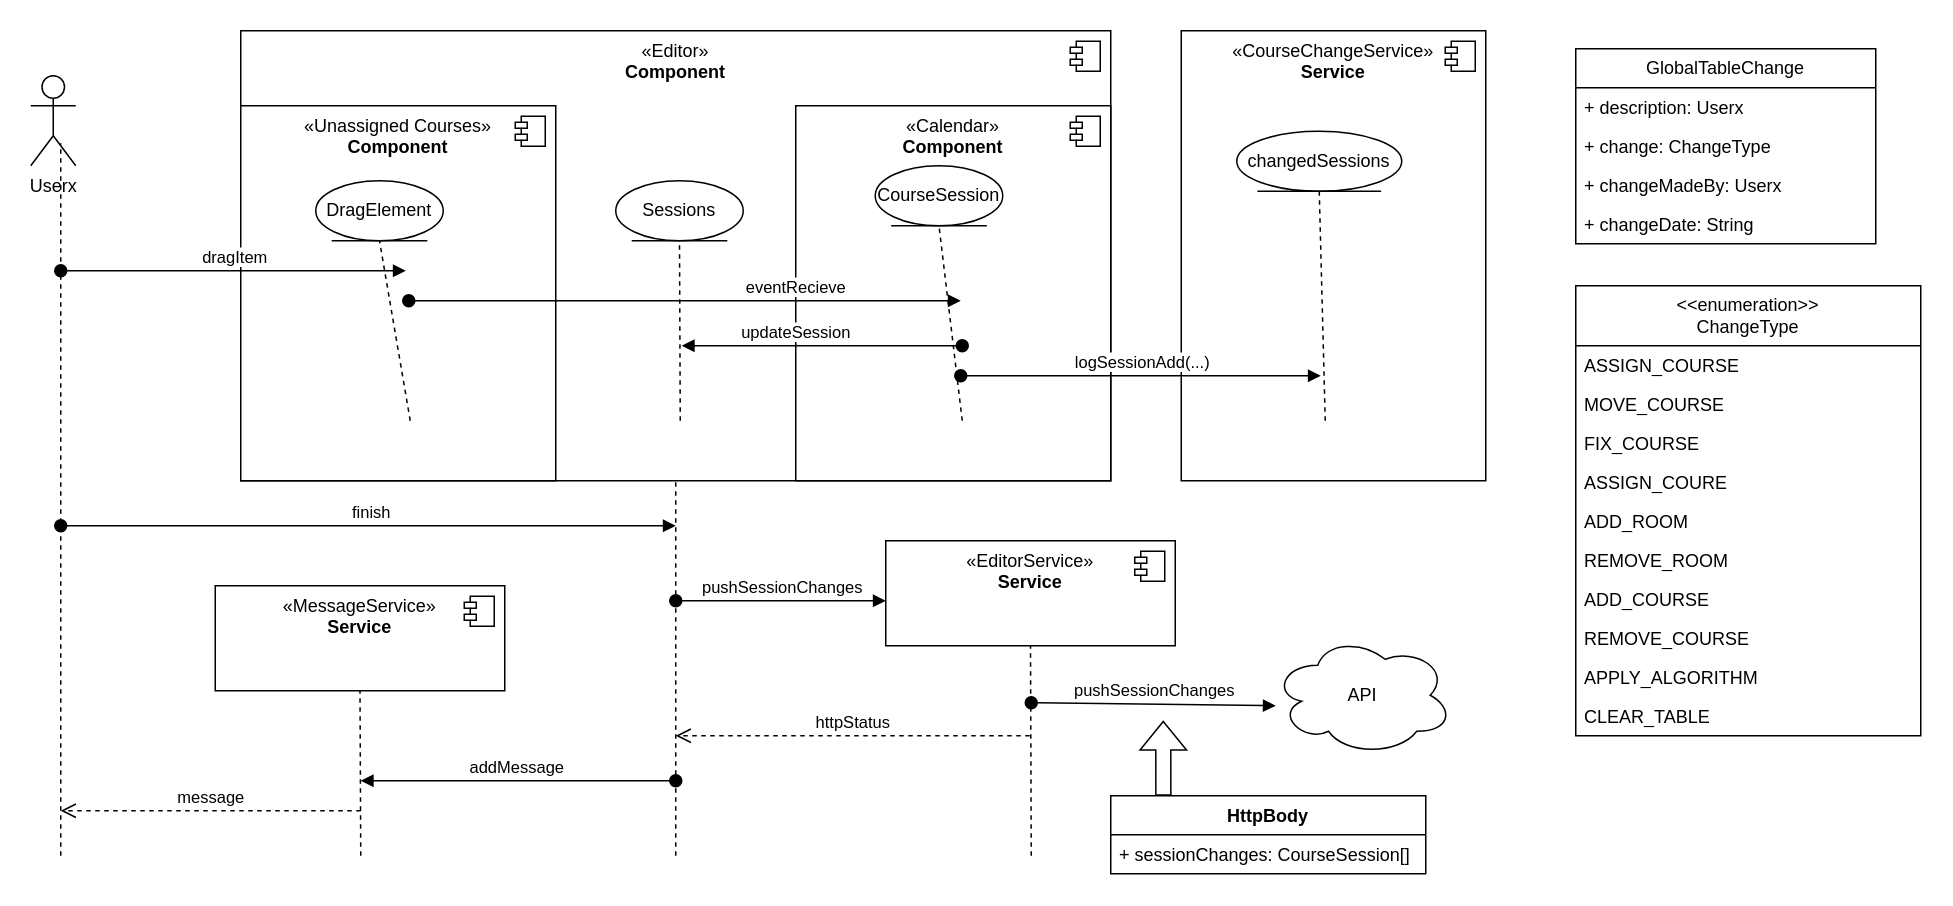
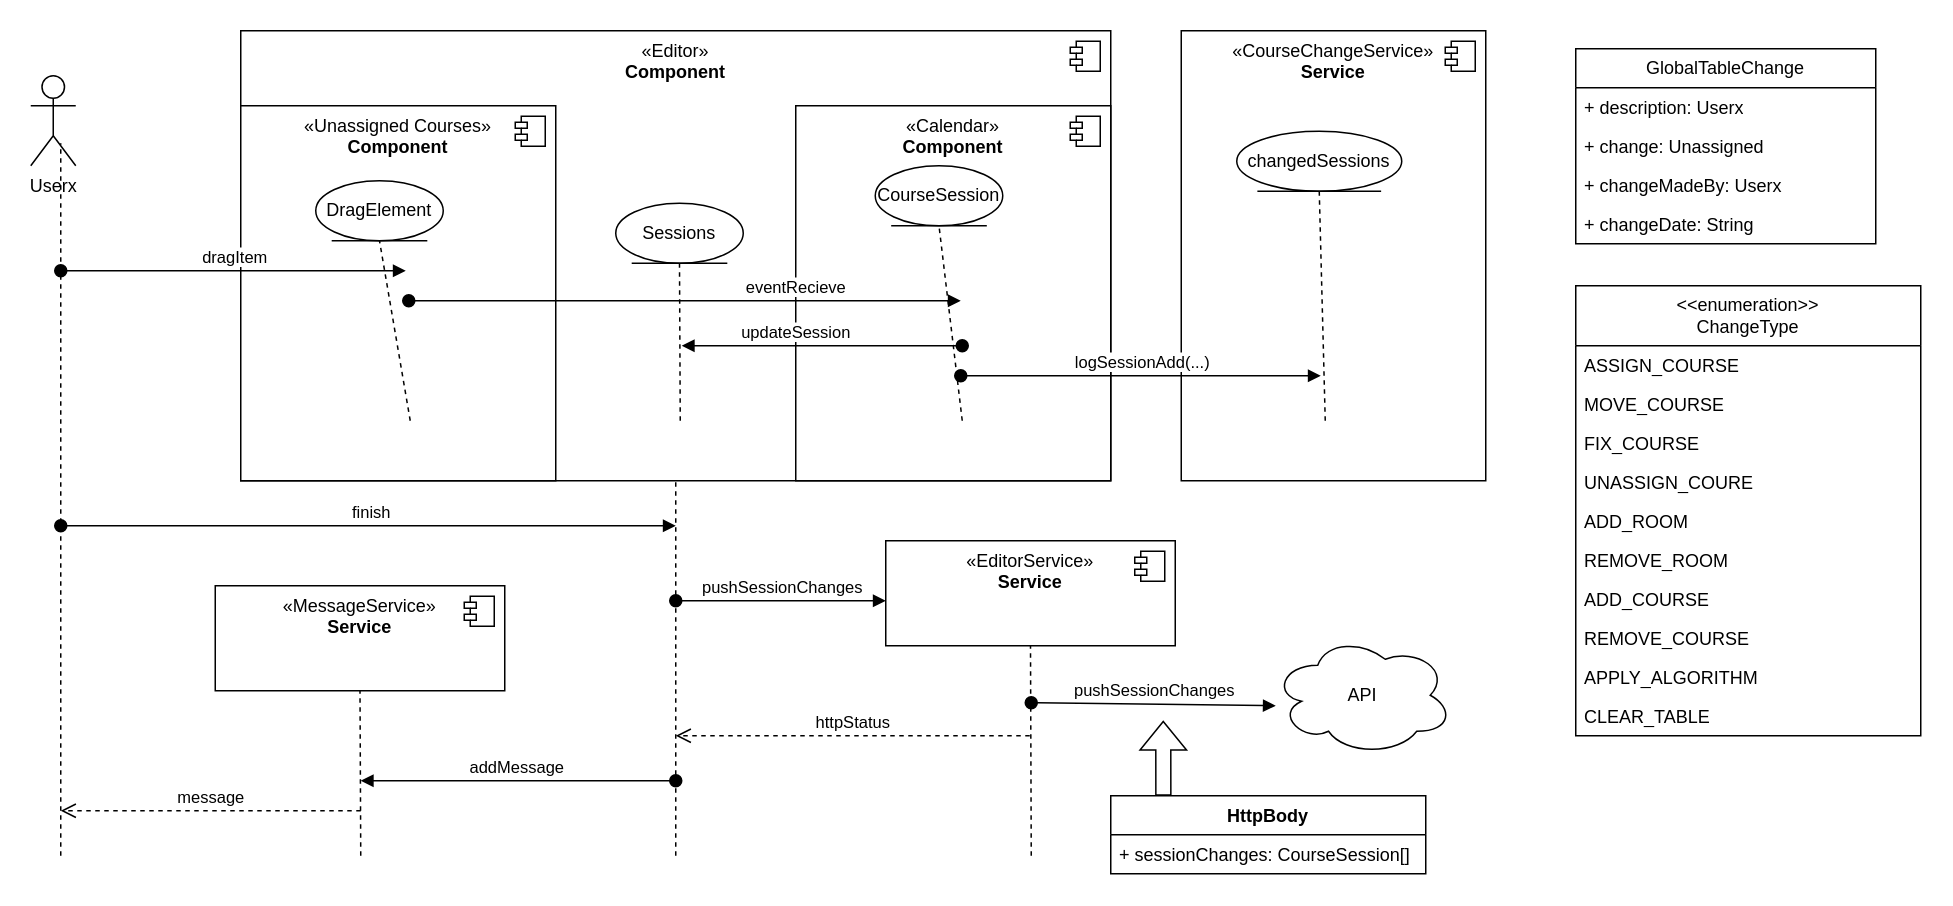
(1679, 148) -> (1676, 148)
(680, 211) -> (680, 233)
(1645, 484) -> (1655, 484)
